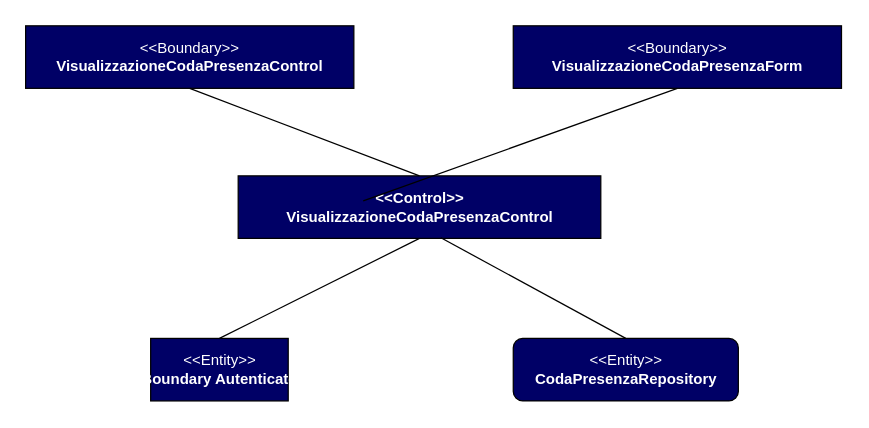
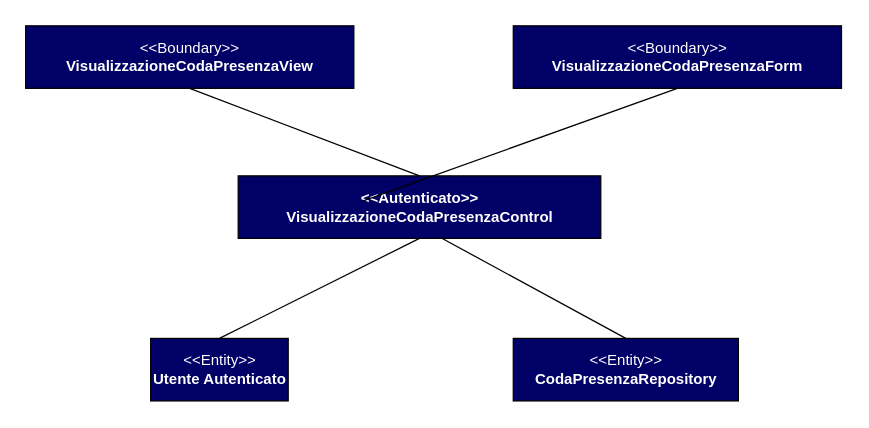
(190, 57) -> (190, 57)
(420, 207) -> (420, 207)
(220, 369) -> (220, 369)
(626, 369) -> (626, 369)
